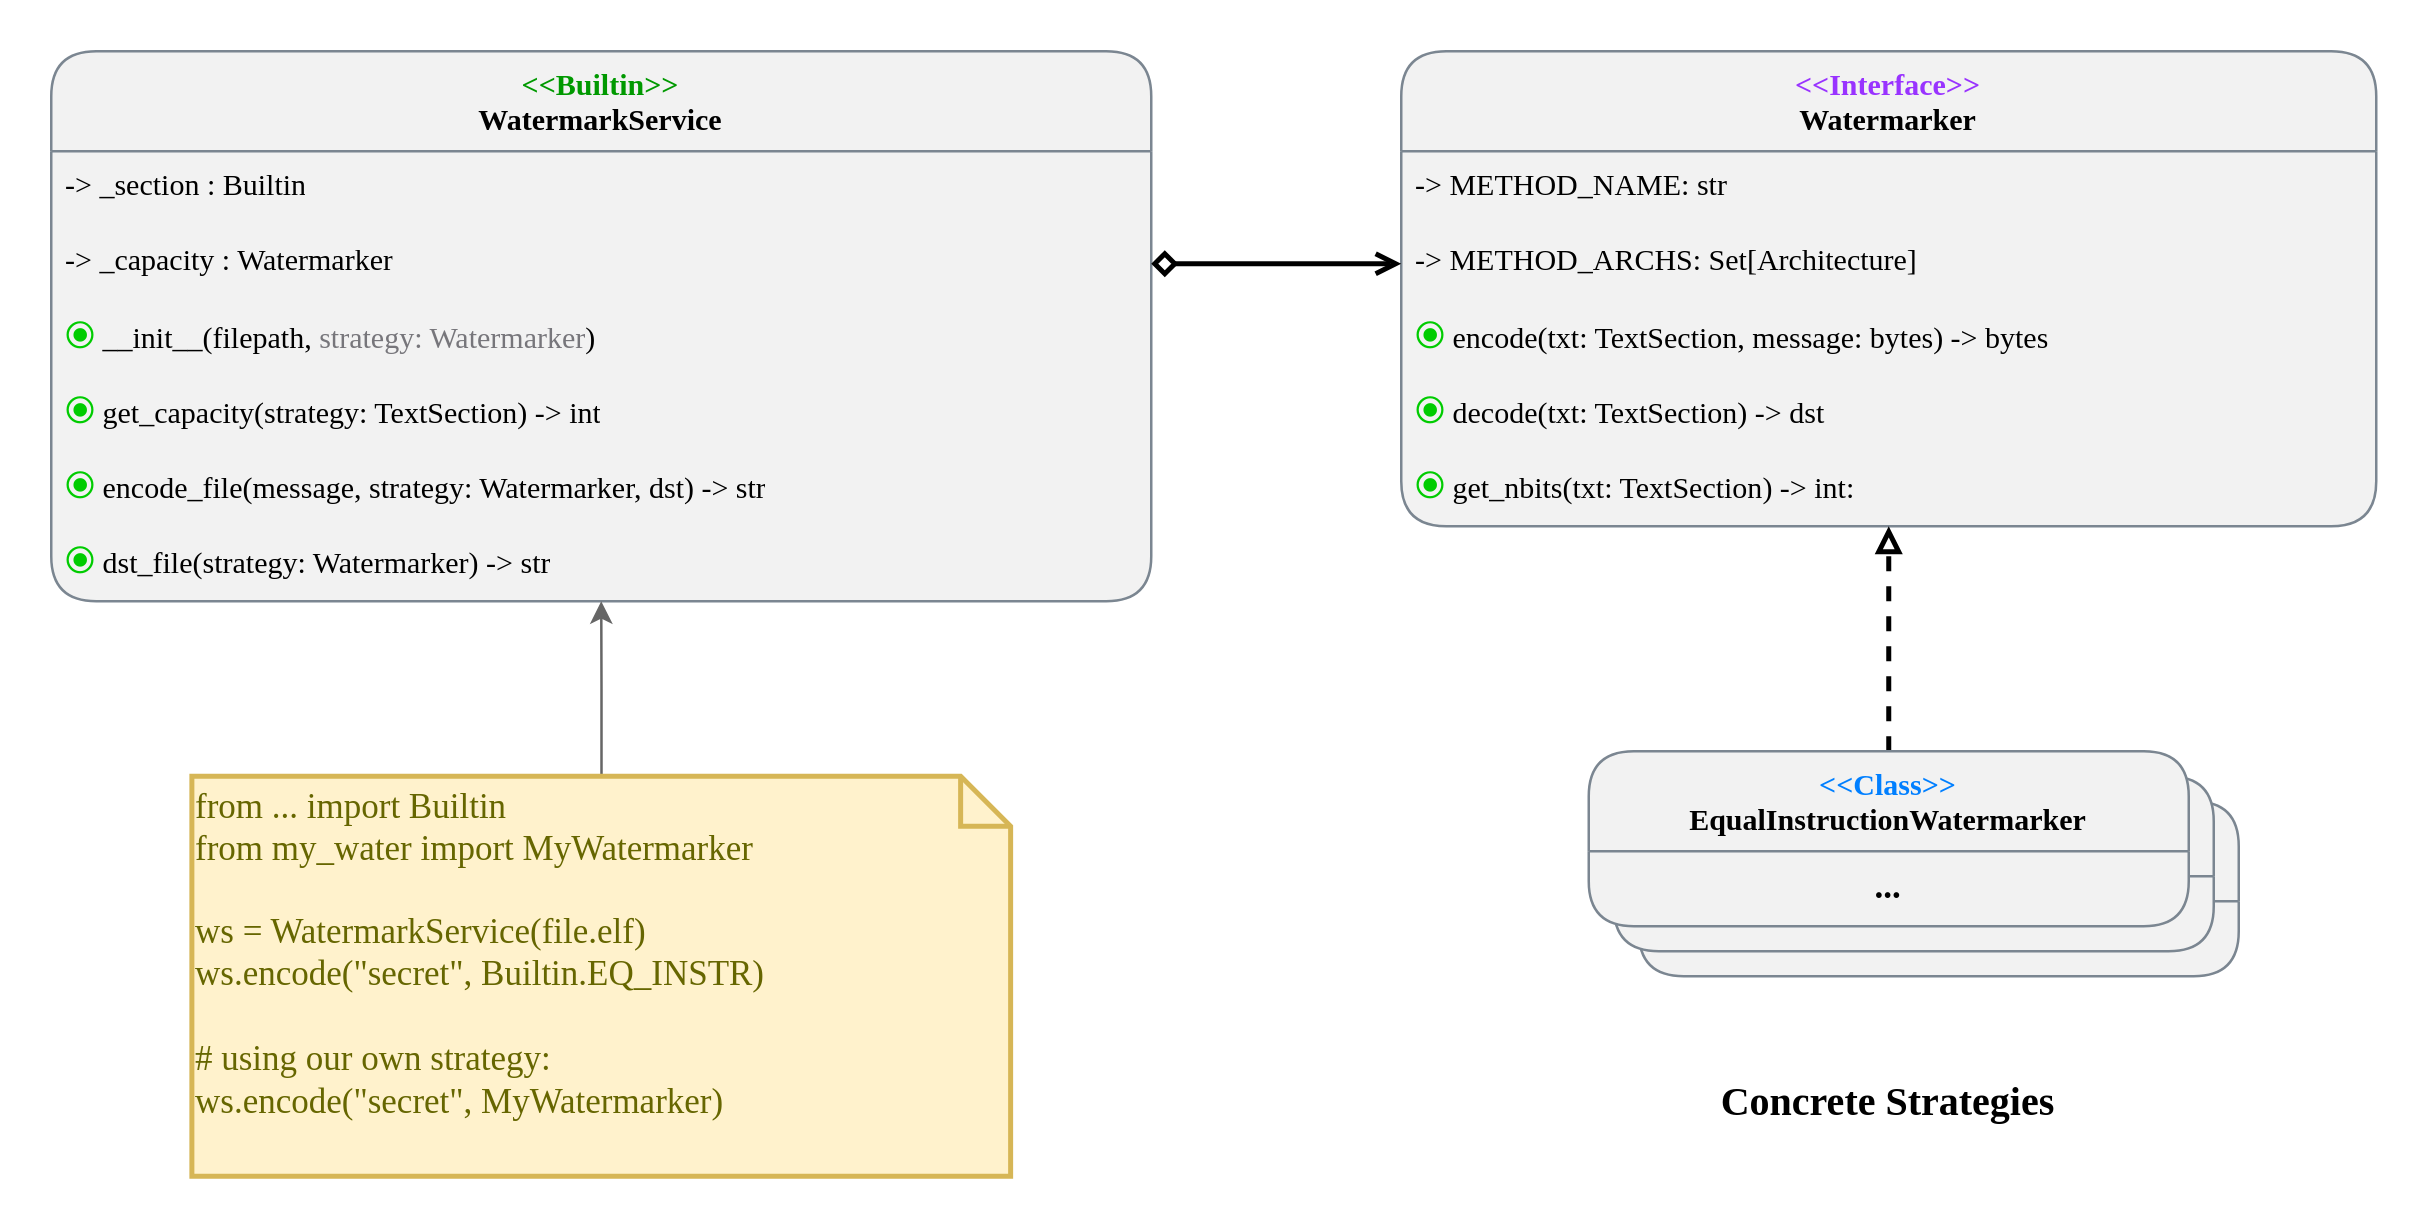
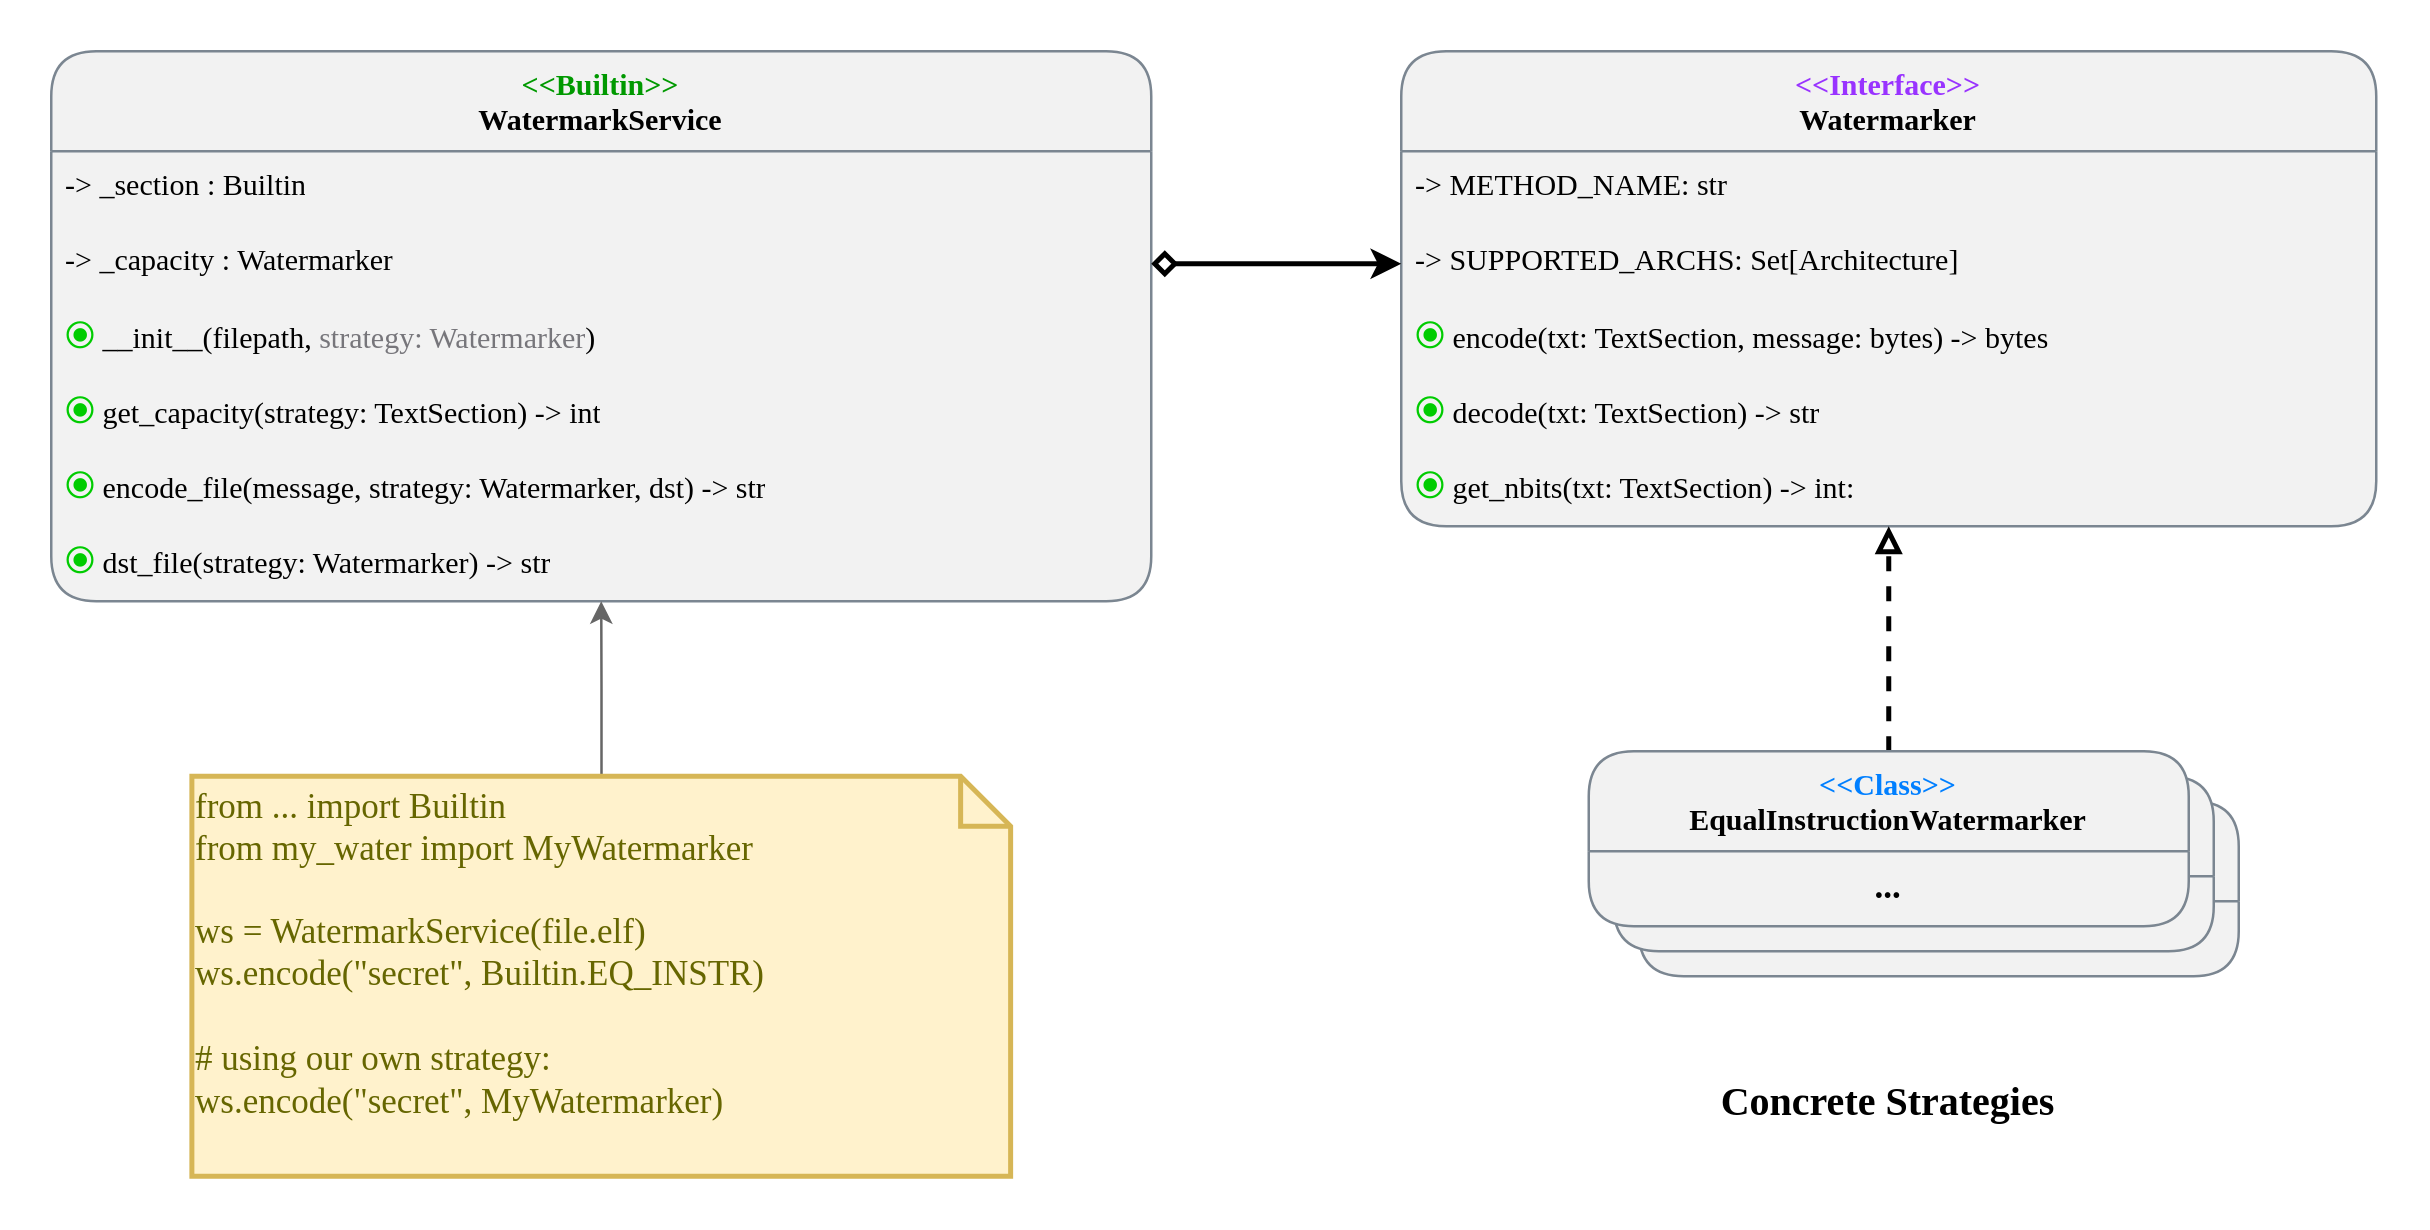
(1686, 262) -> (1711, 262)
(1380, 264) -> (1378, 264)
(1670, 412) -> (1670, 412)
